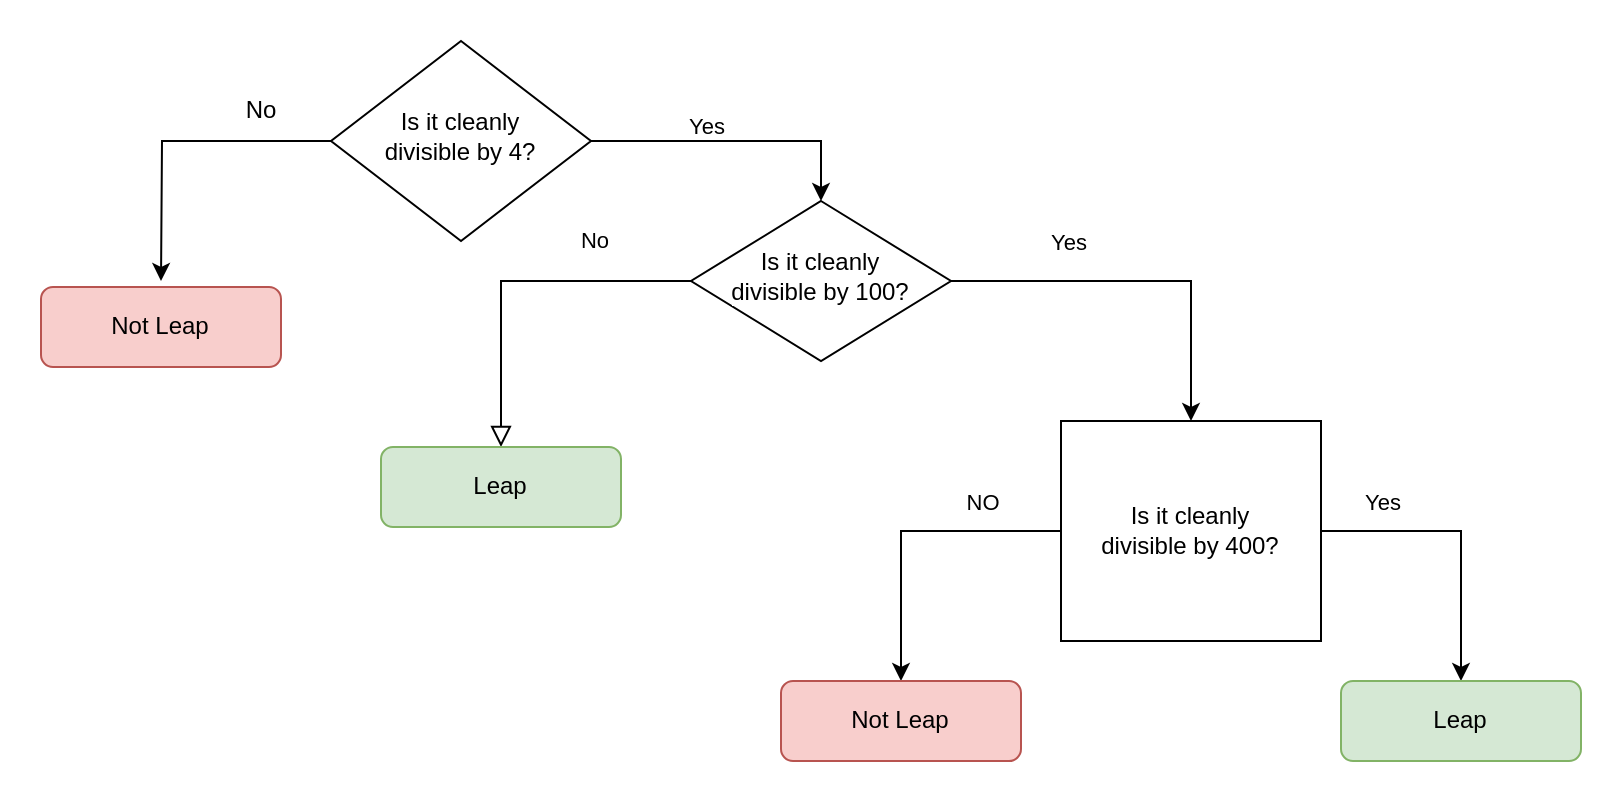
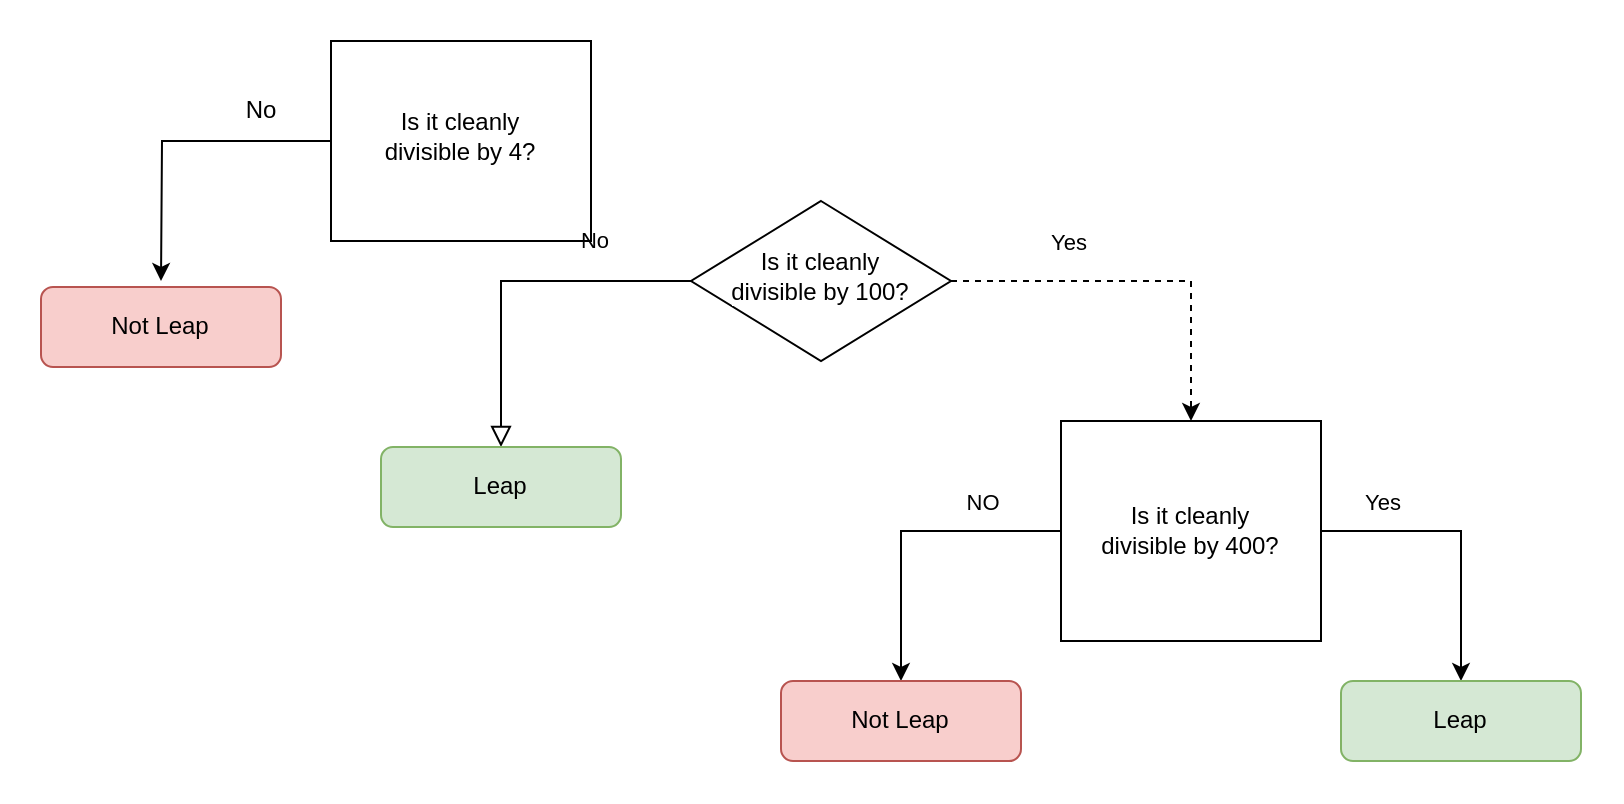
(461, 141) -> (461, 141)
(729, 141) -> none
(1132, 281) -> (1132, 281)
